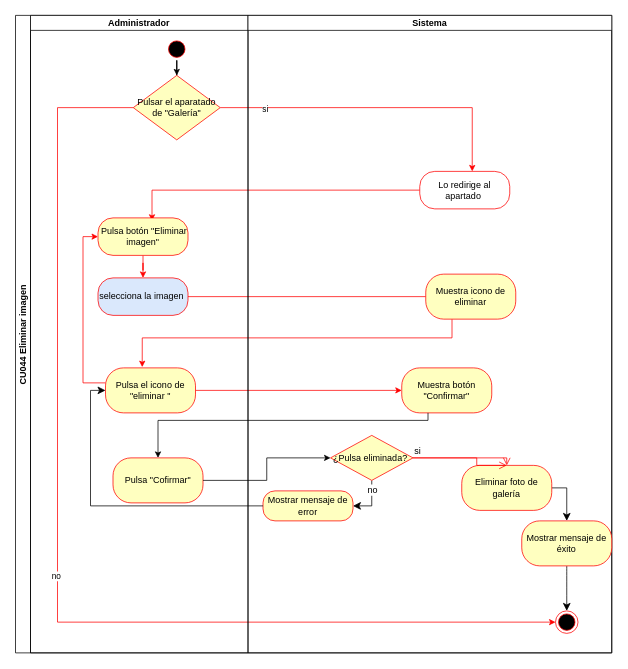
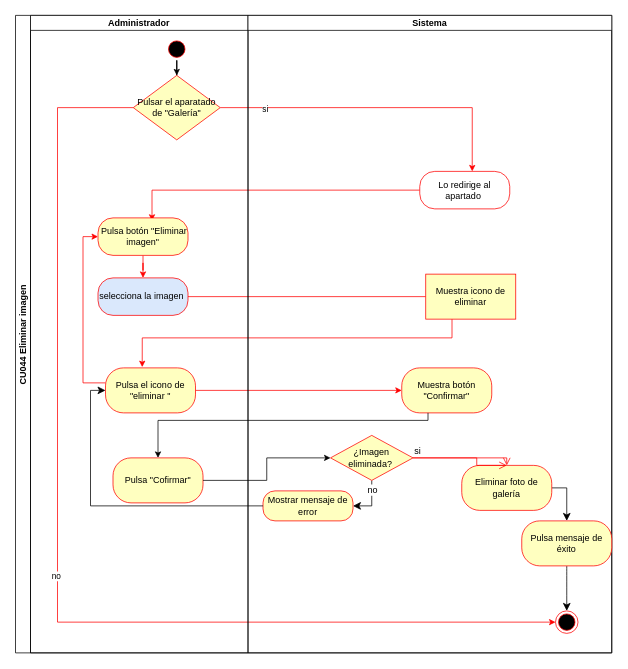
(471, 297) -> (471, 297)
(372, 458) -> (372, 458)
(567, 543) -> (567, 543)
